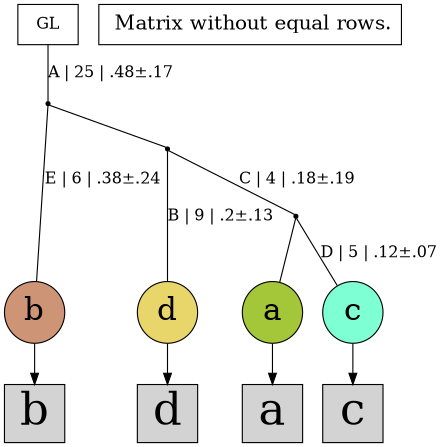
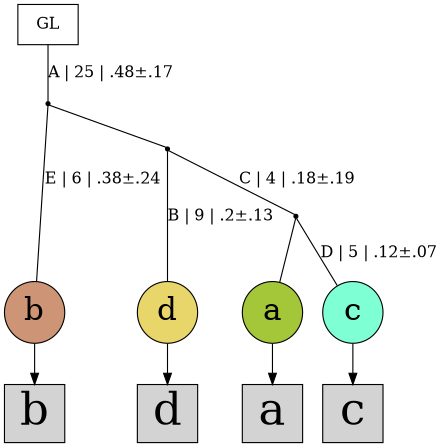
(250, 25) -> none
